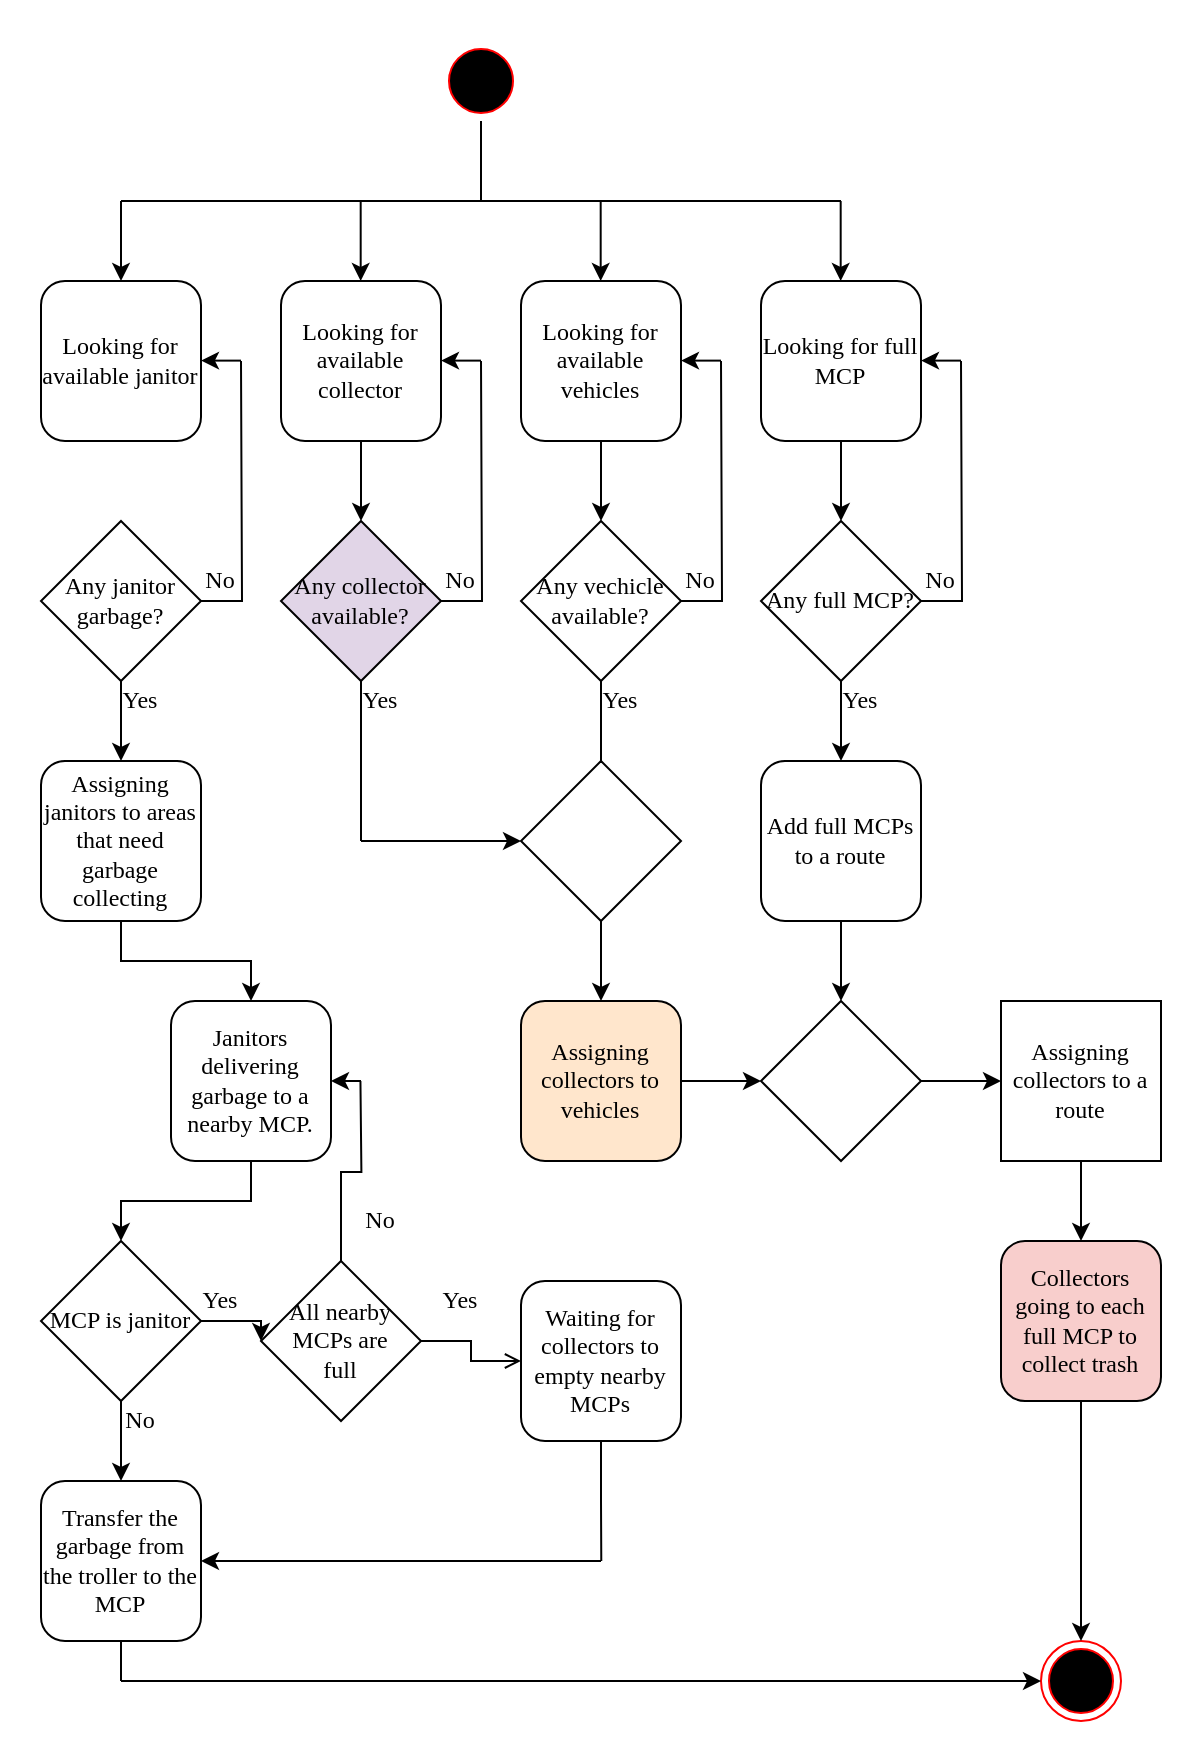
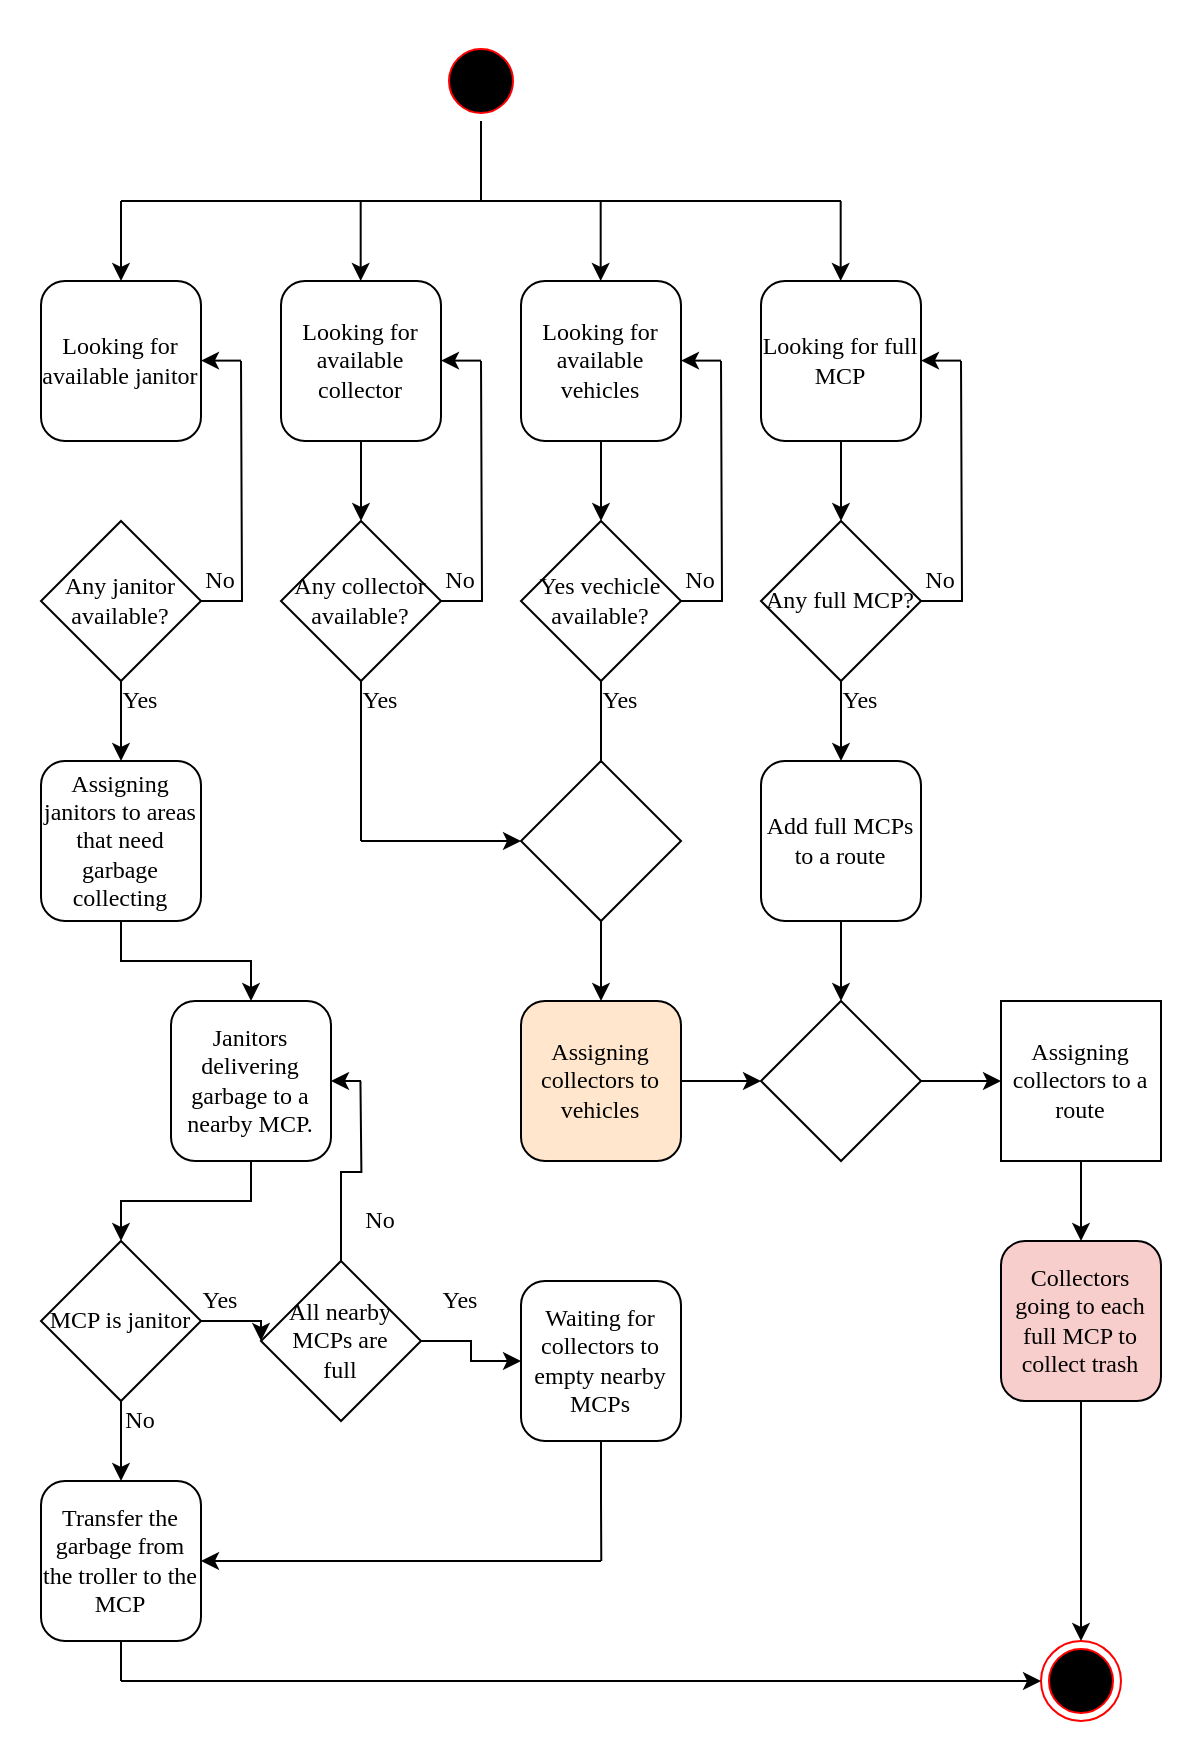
(121, 601) -> (121, 601)
(361, 601) -> (361, 601)
(601, 601) -> (601, 601)
(509, 1361) -> (506, 1361)
